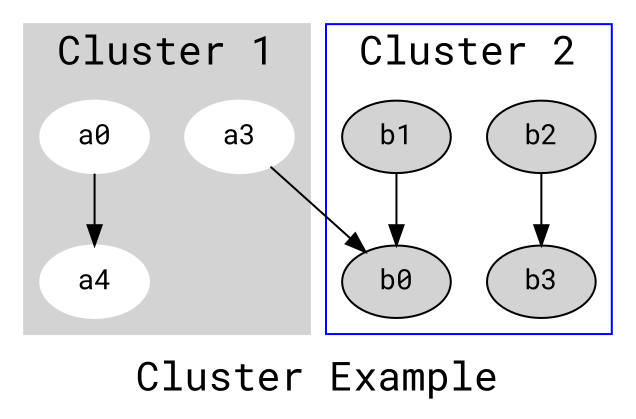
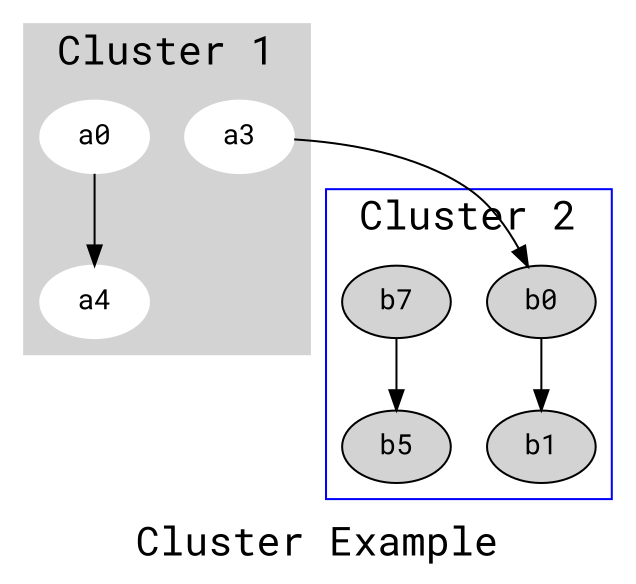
(541, 137) -> (396, 302)
(396, 199) -> (541, 364)
(541, 282) -> (396, 447)
